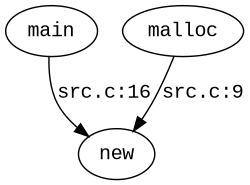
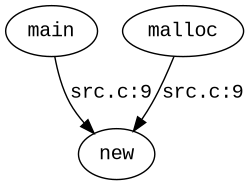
(105, 93) -> (111, 93)
